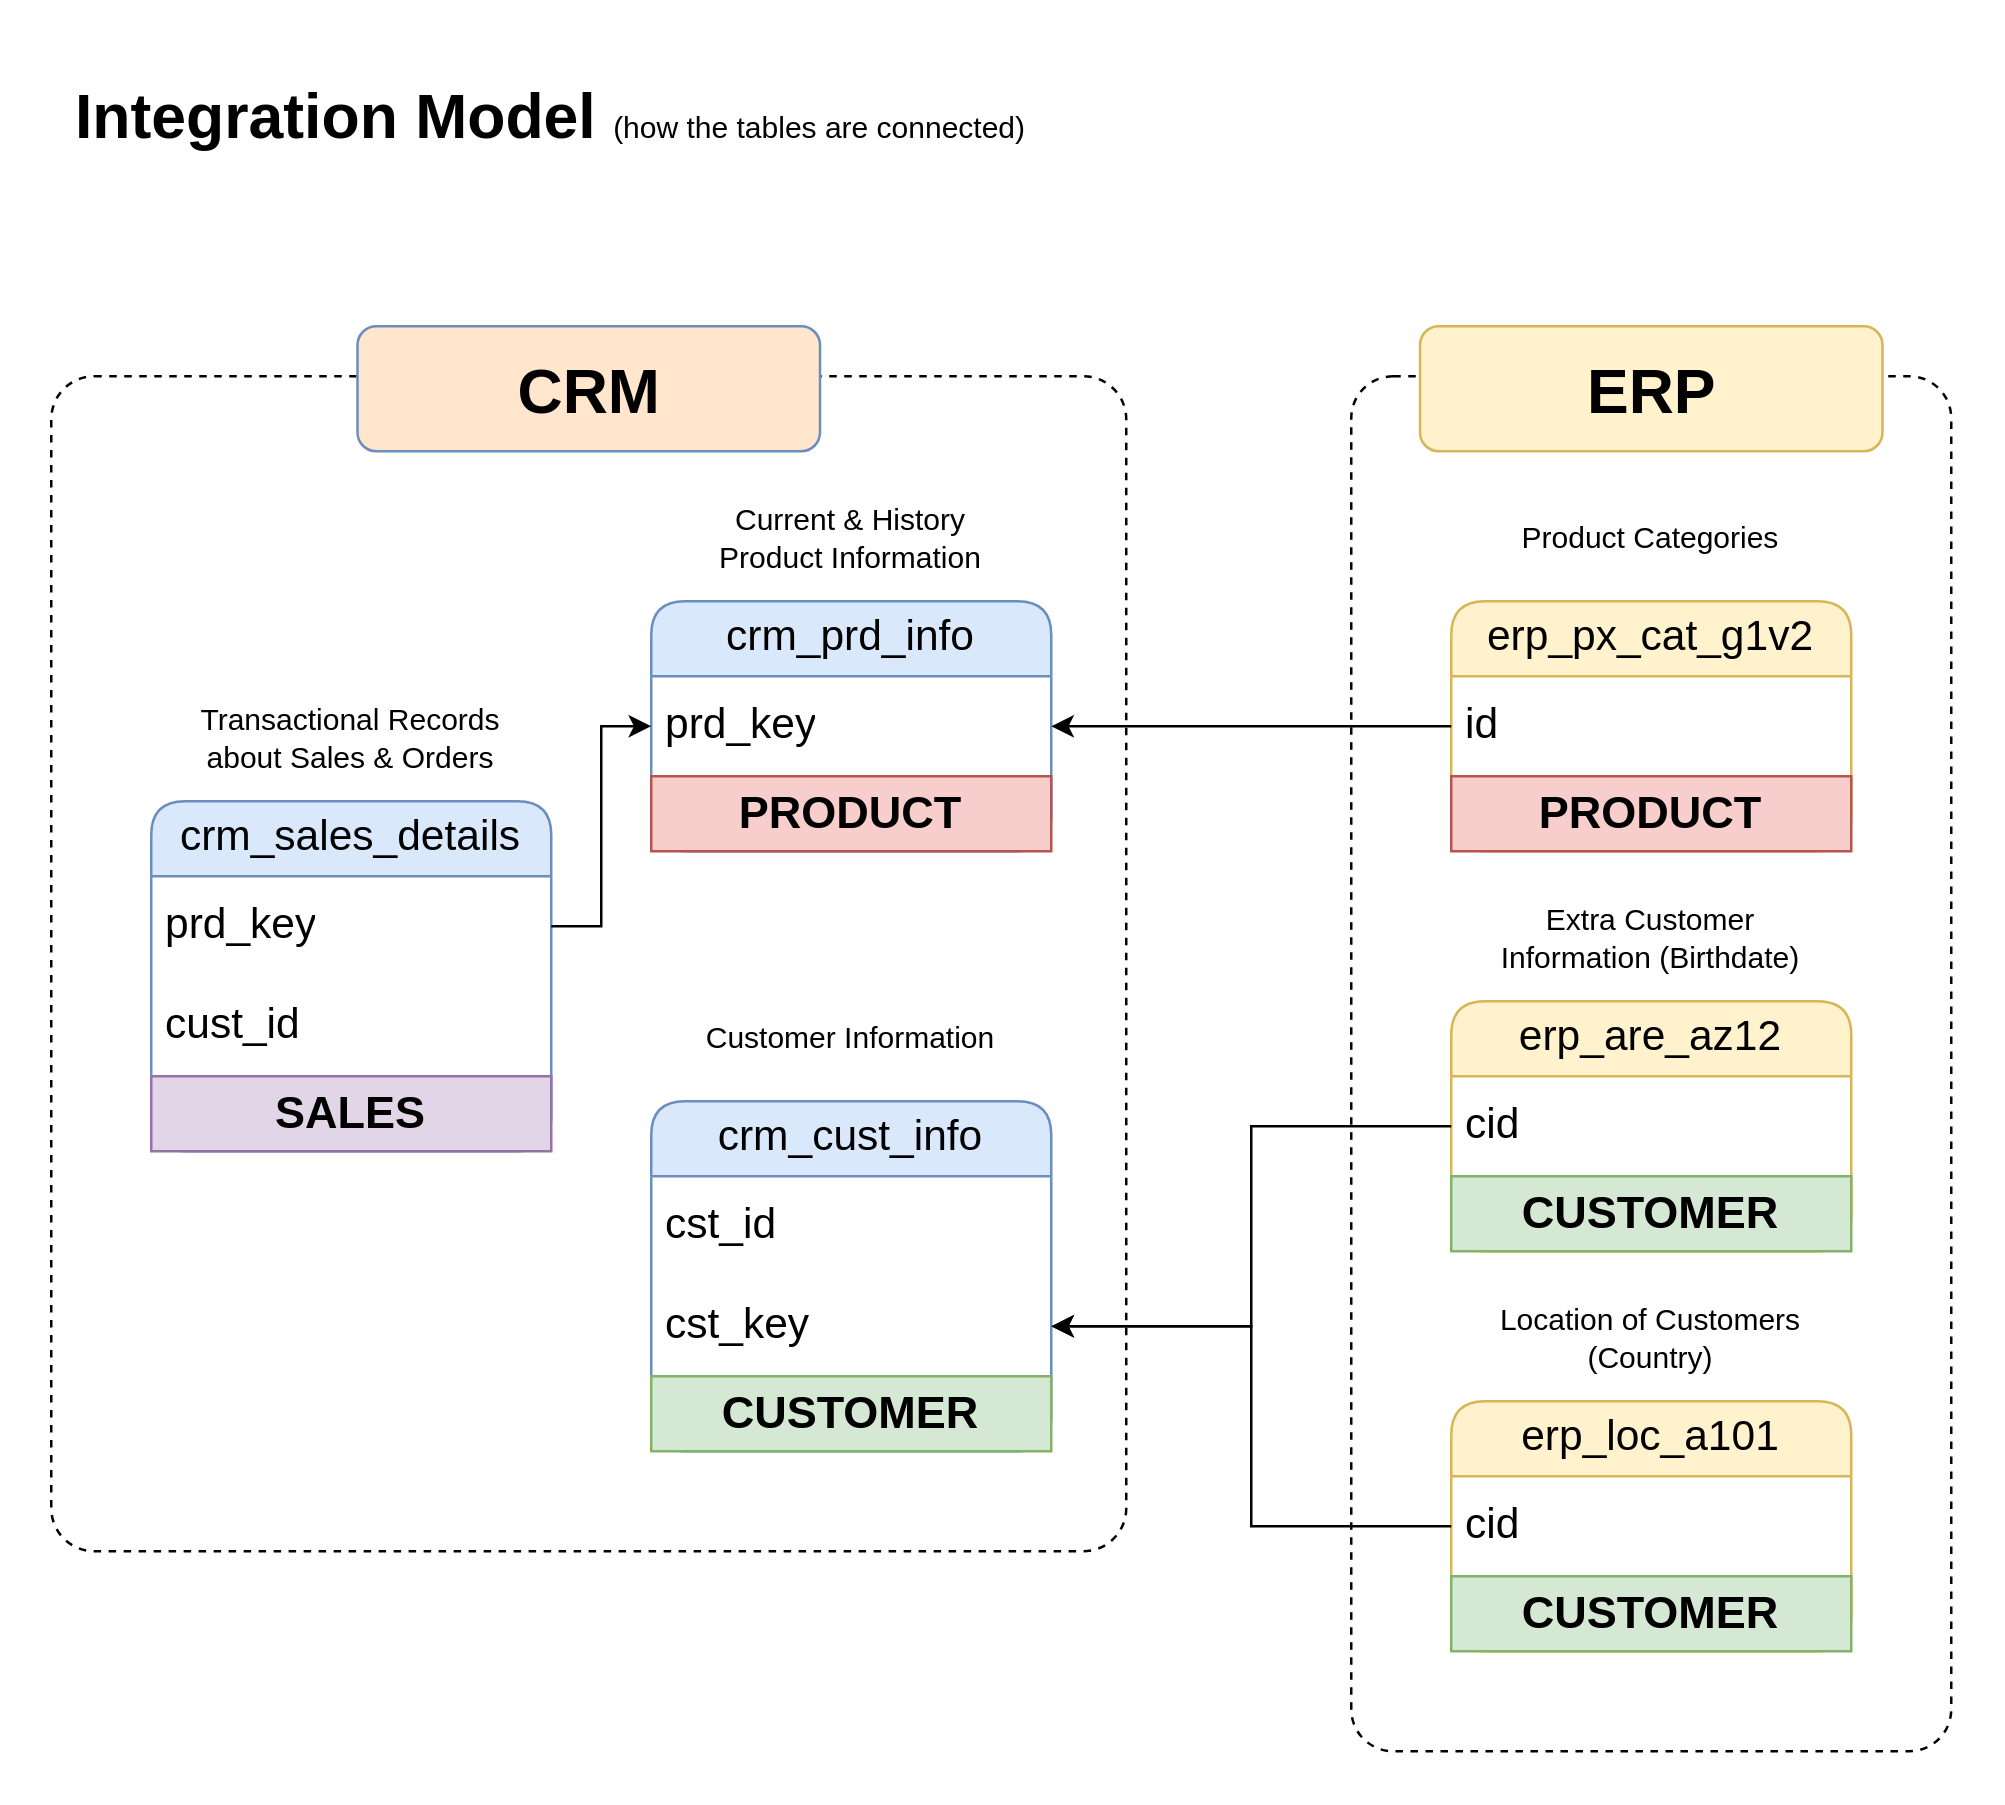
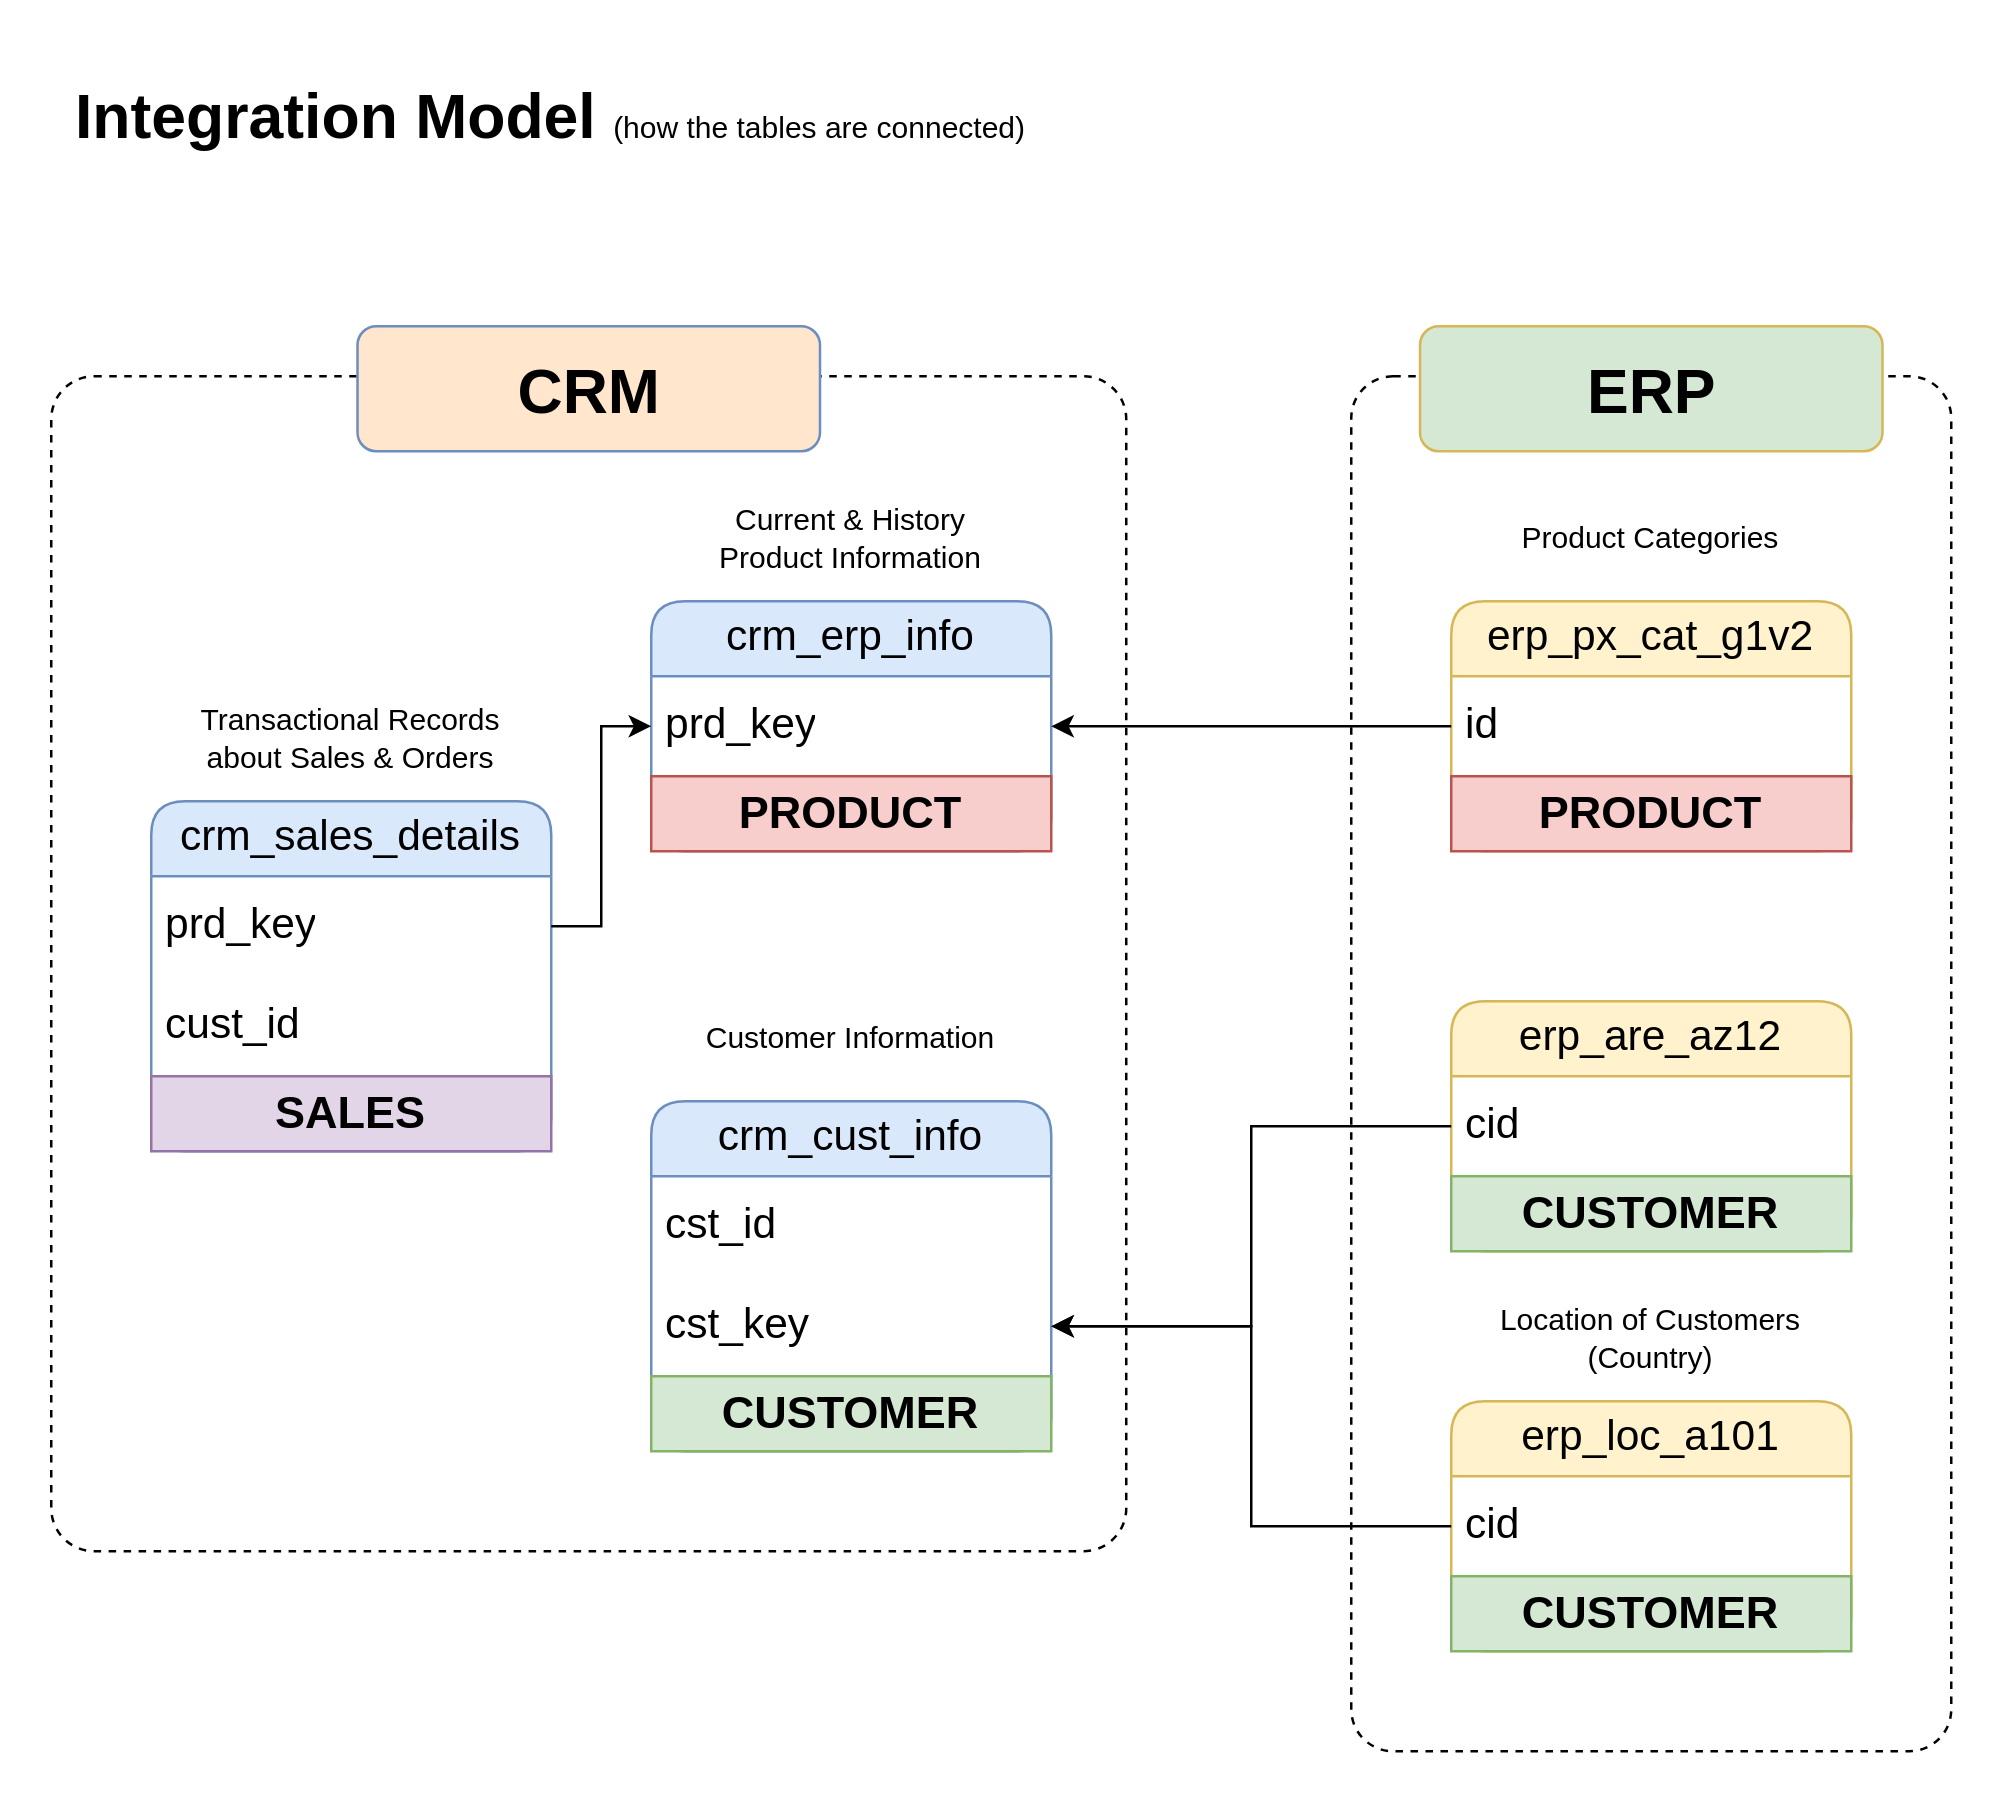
(1651, 389) -> (1651, 389)
(851, 639) -> (851, 639)
(1651, 939) -> none
